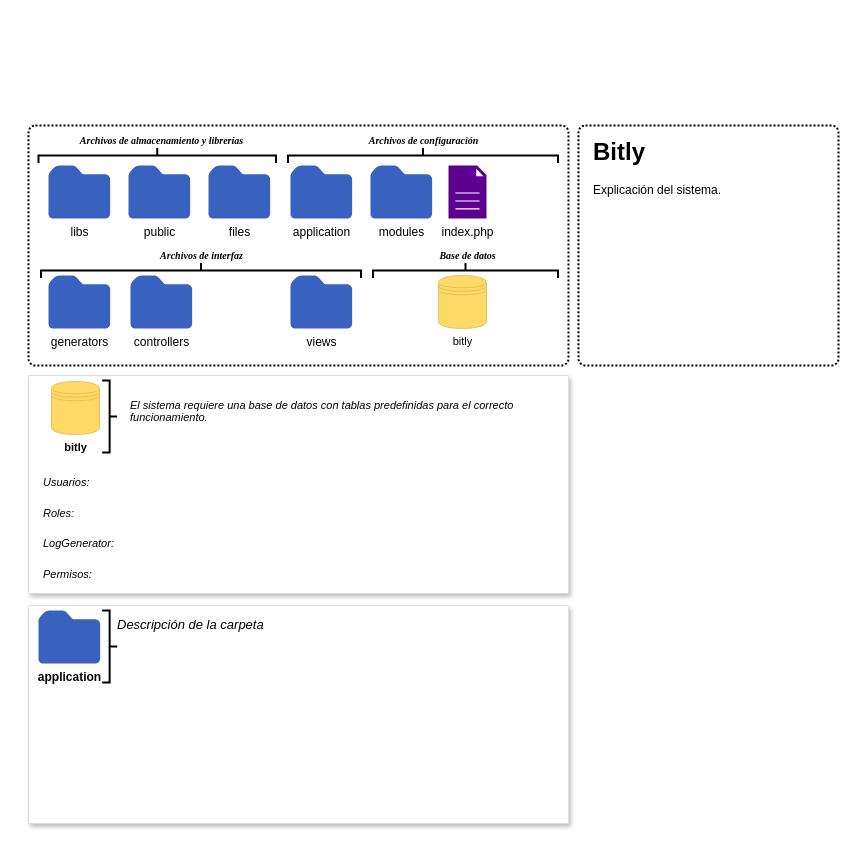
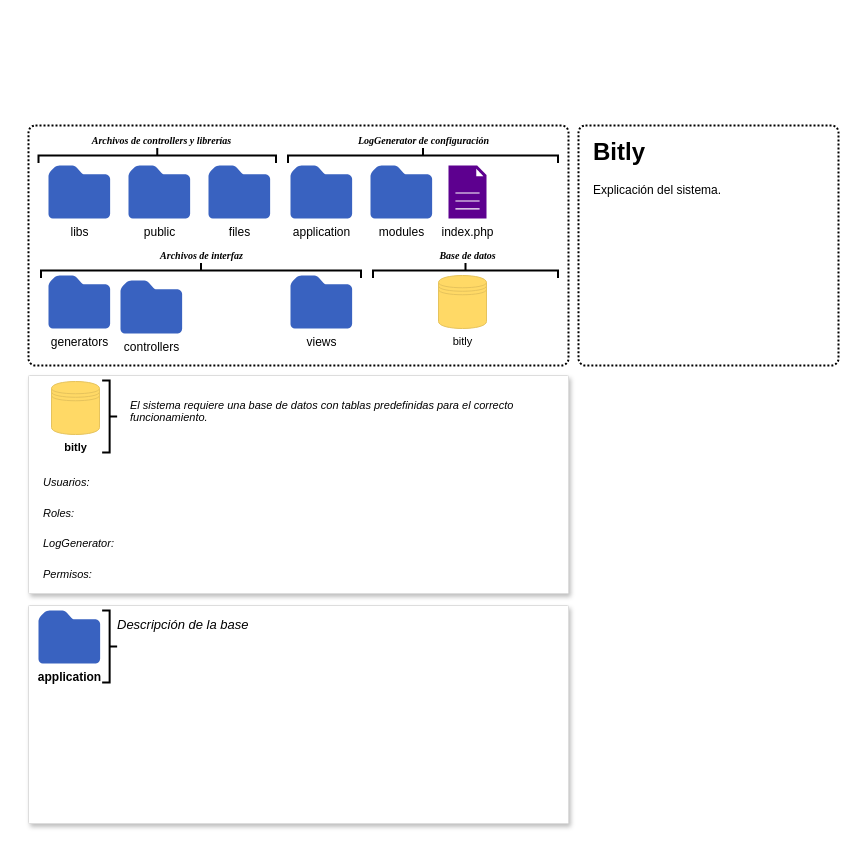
(162, 141) -> (162, 141)
(424, 141) -> (424, 141)
(161, 302) -> (151, 307)
(198, 625) -> (187, 625)
